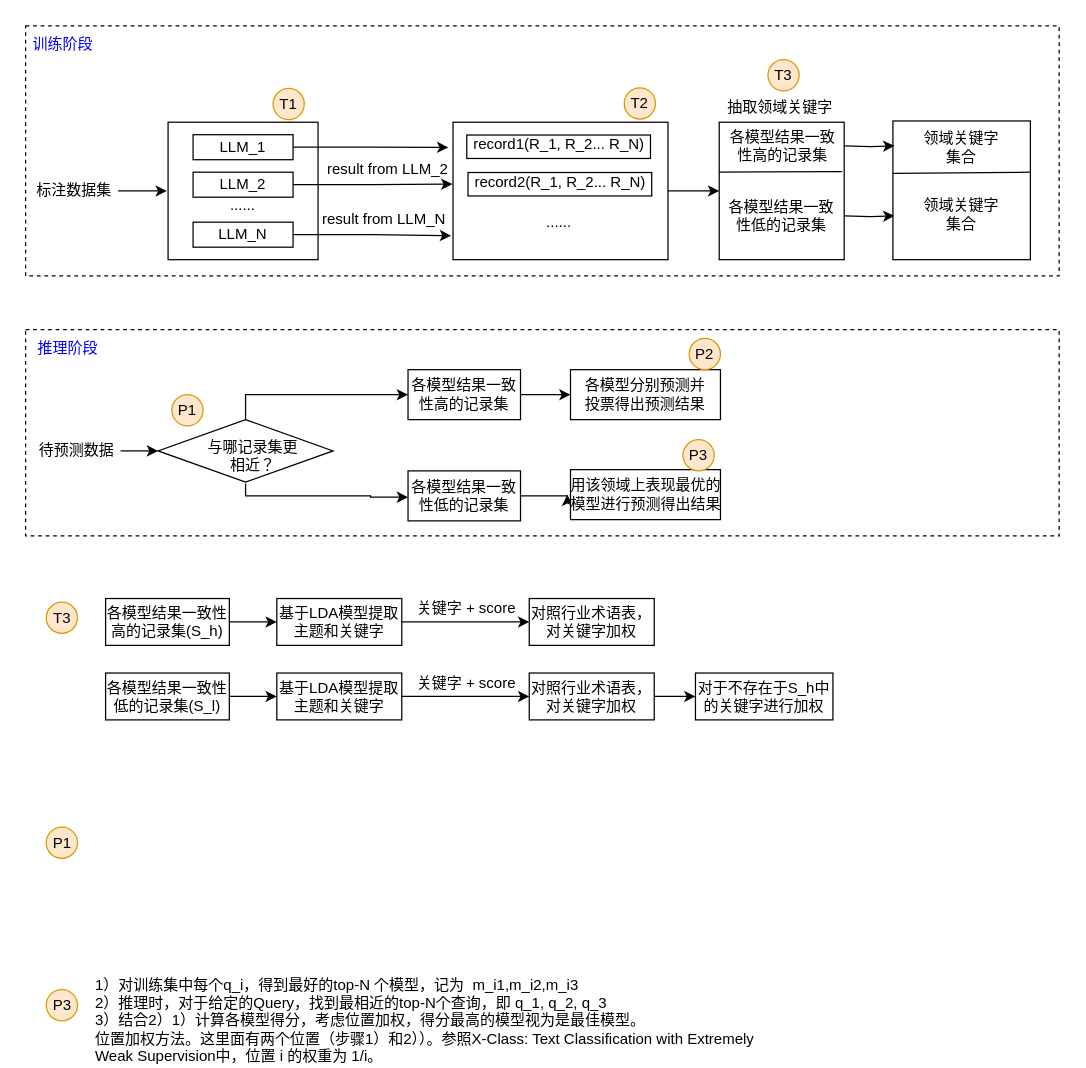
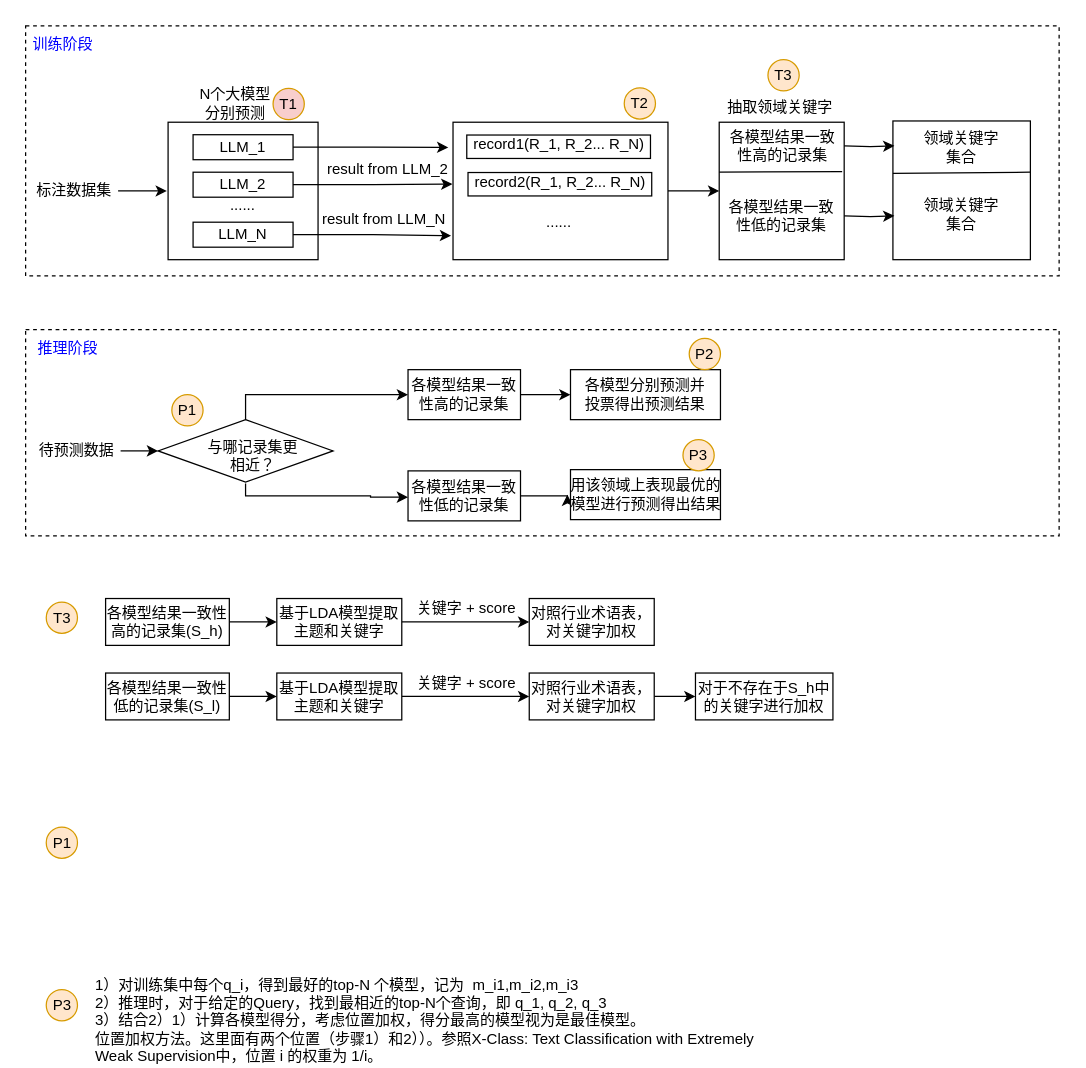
none -> (236, 103)
(289, 104) -> (289, 104)
